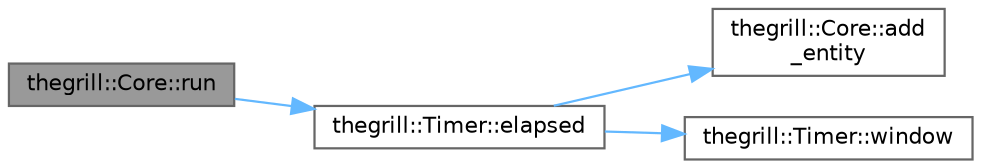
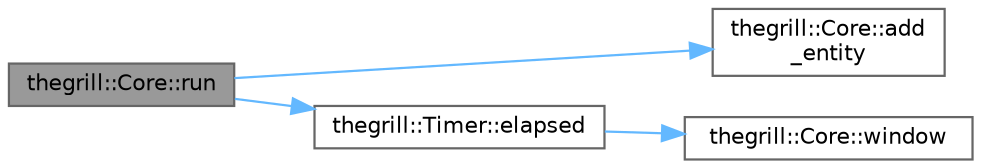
(622, 90) -> (462, 64)
(829, 138) -> (829, 138)
